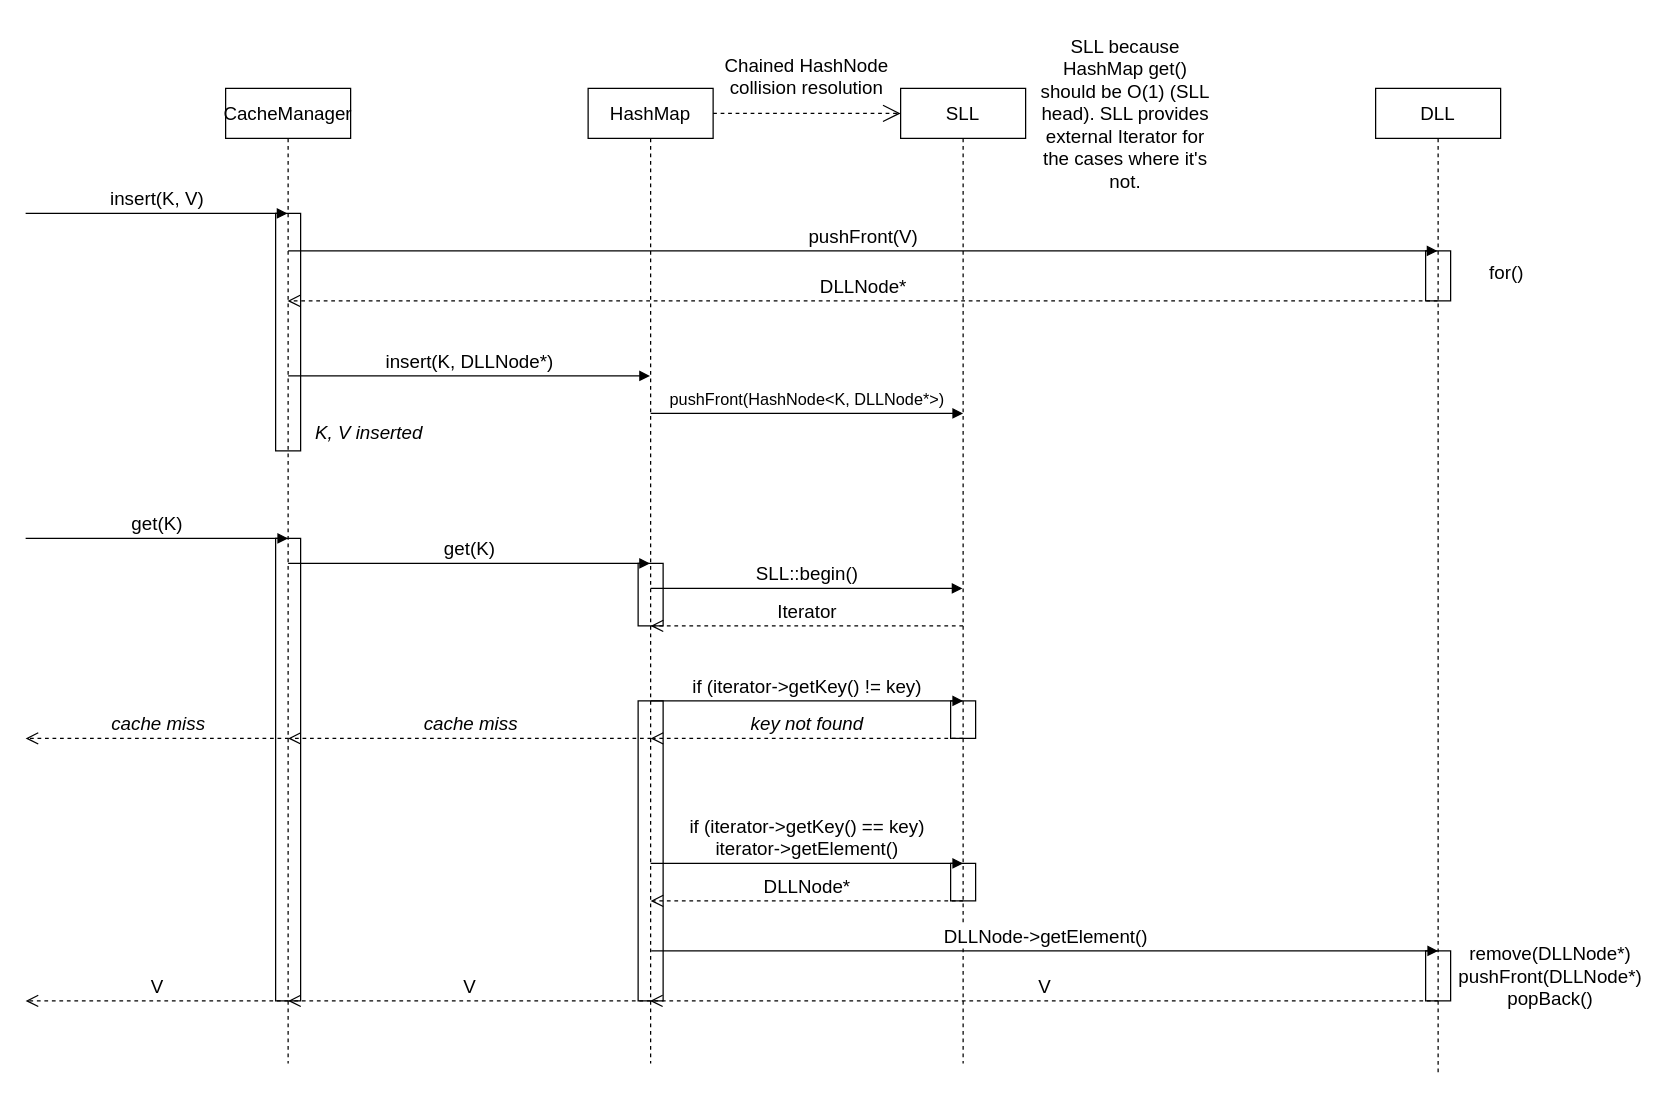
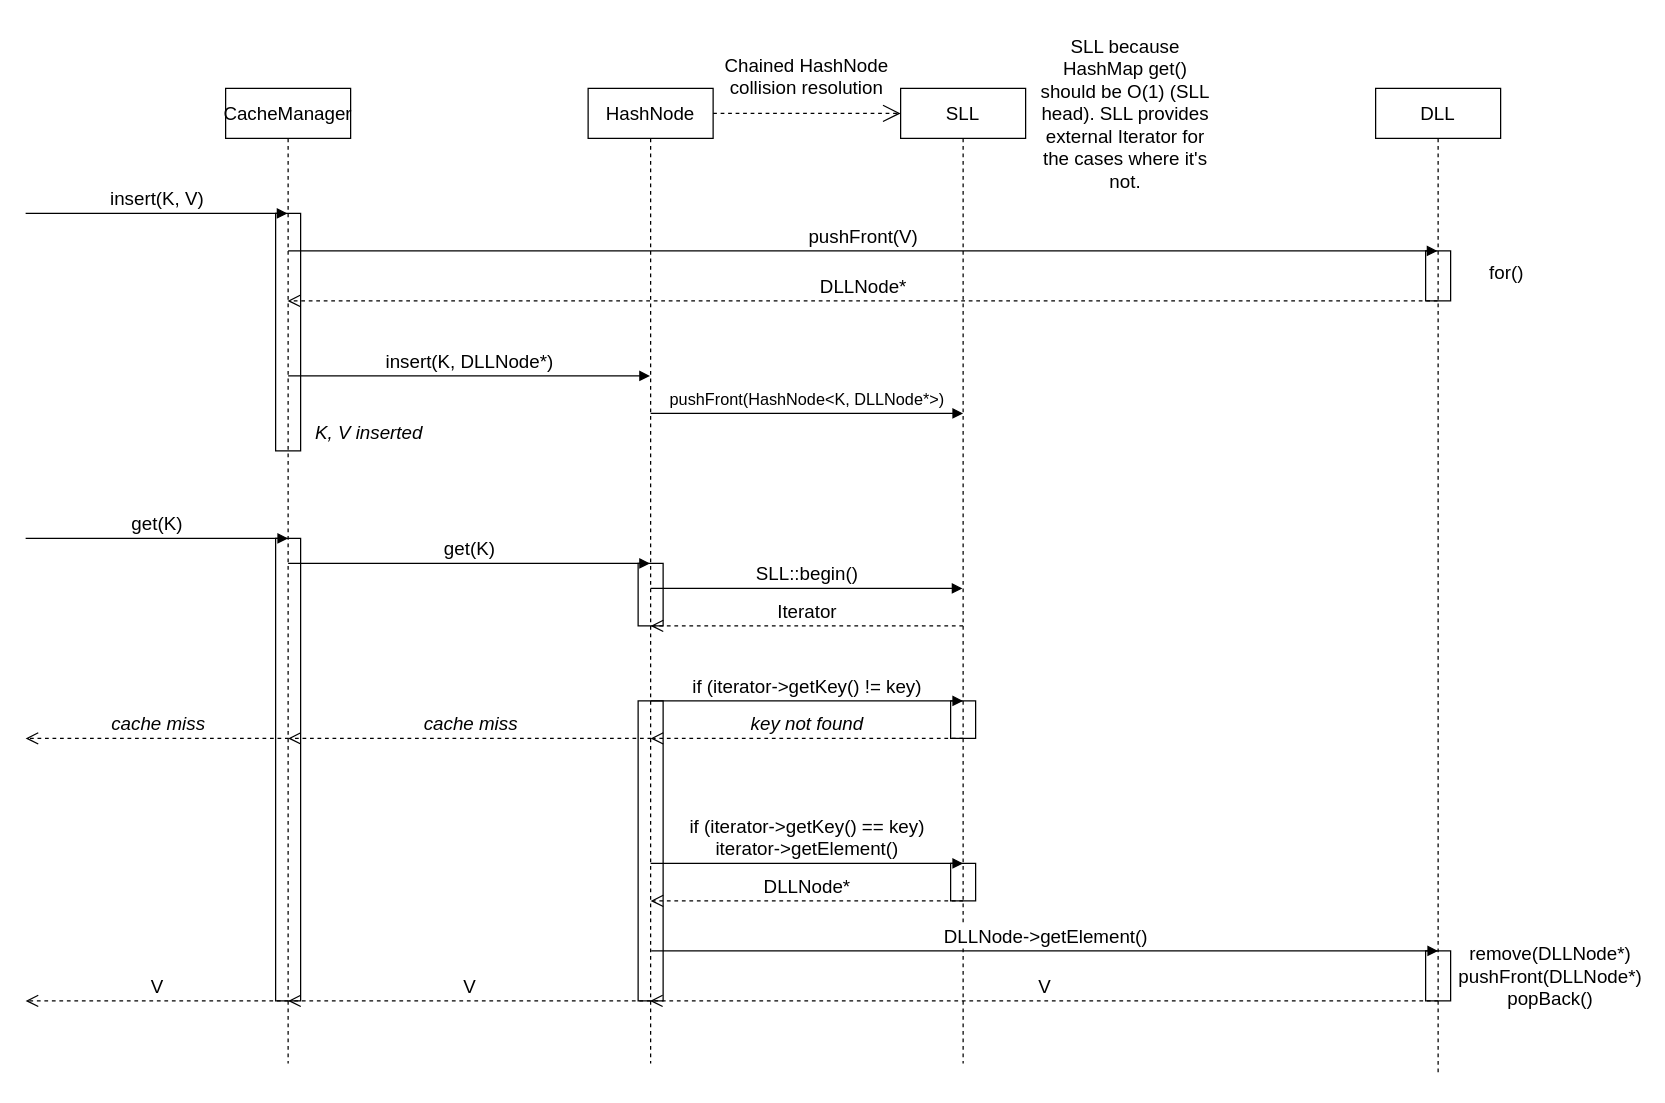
(651, 113) -> (651, 113)
